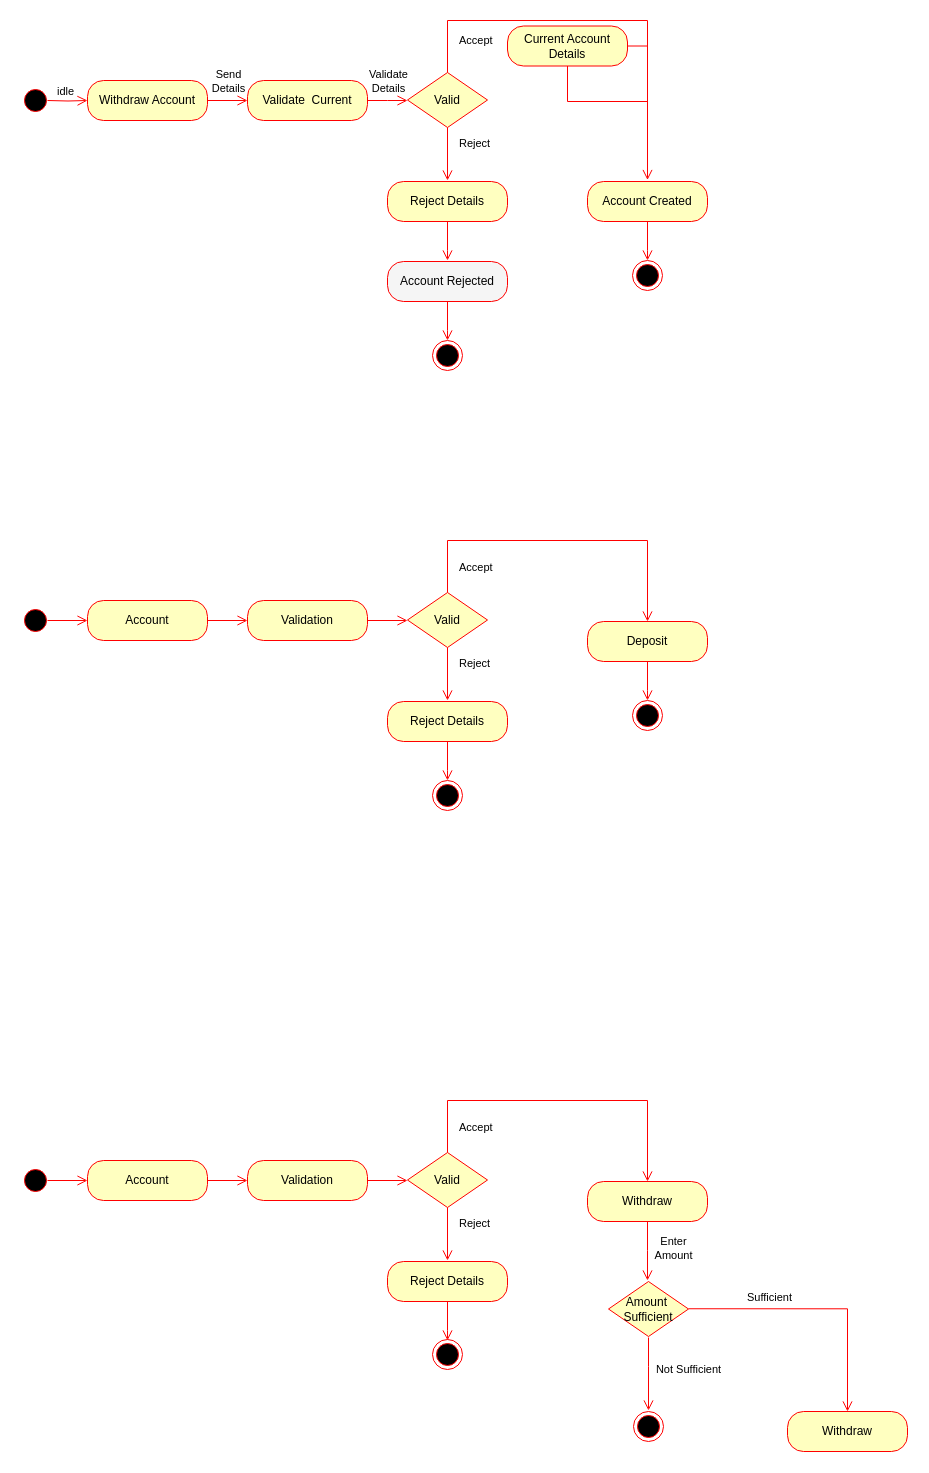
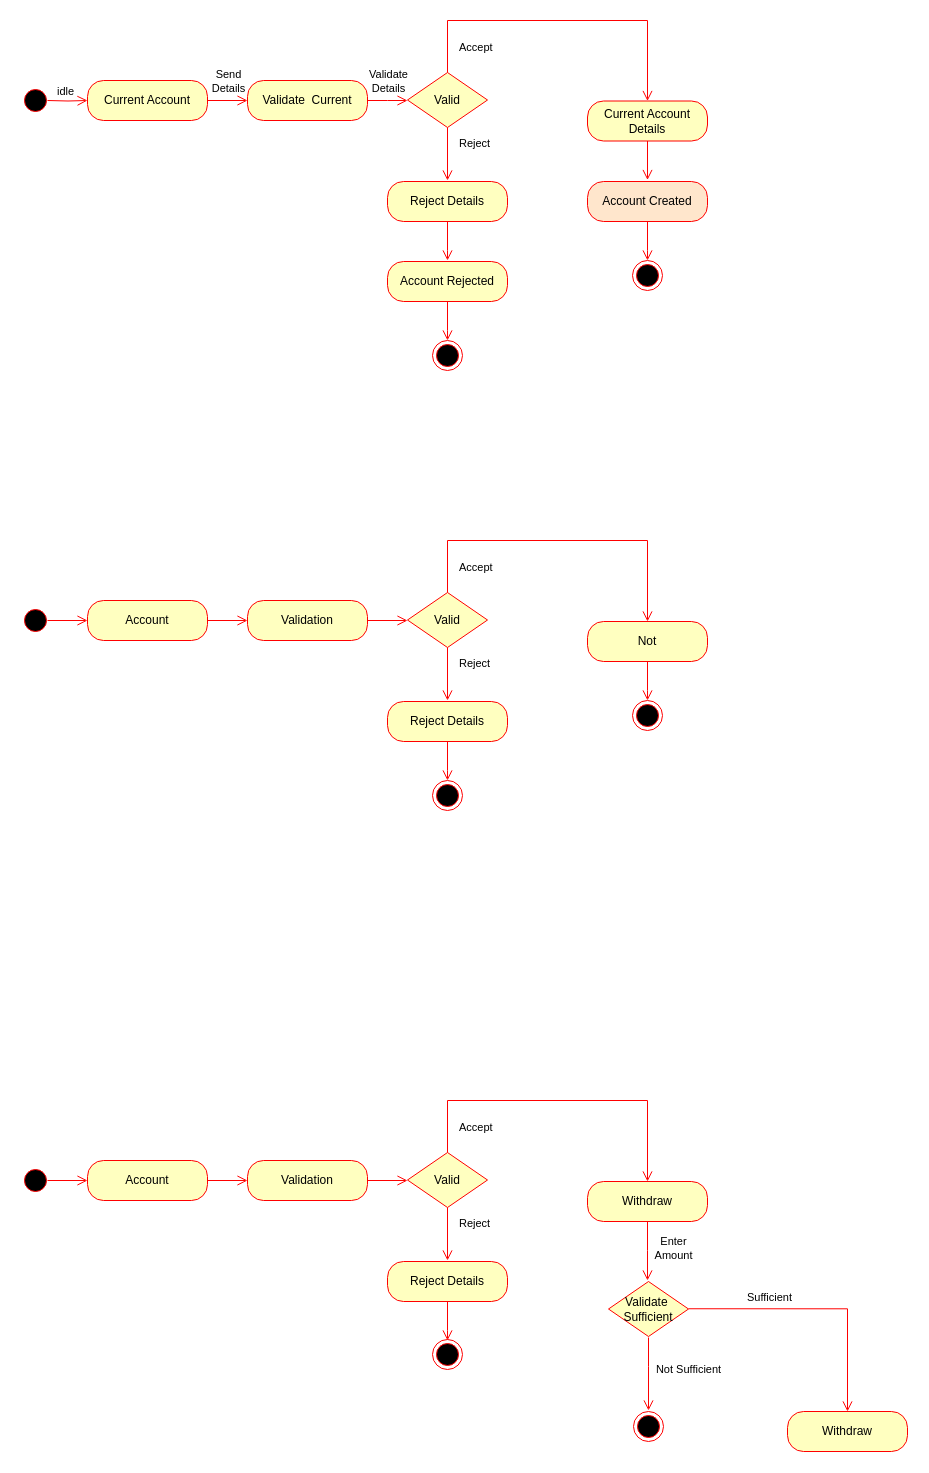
(568, 46) -> (648, 121)
(148, 101) -> (148, 101)
(648, 202) -> (648, 202)
(448, 282) -> (448, 282)
(648, 642) -> (648, 642)
(649, 1310) -> (649, 1310)
